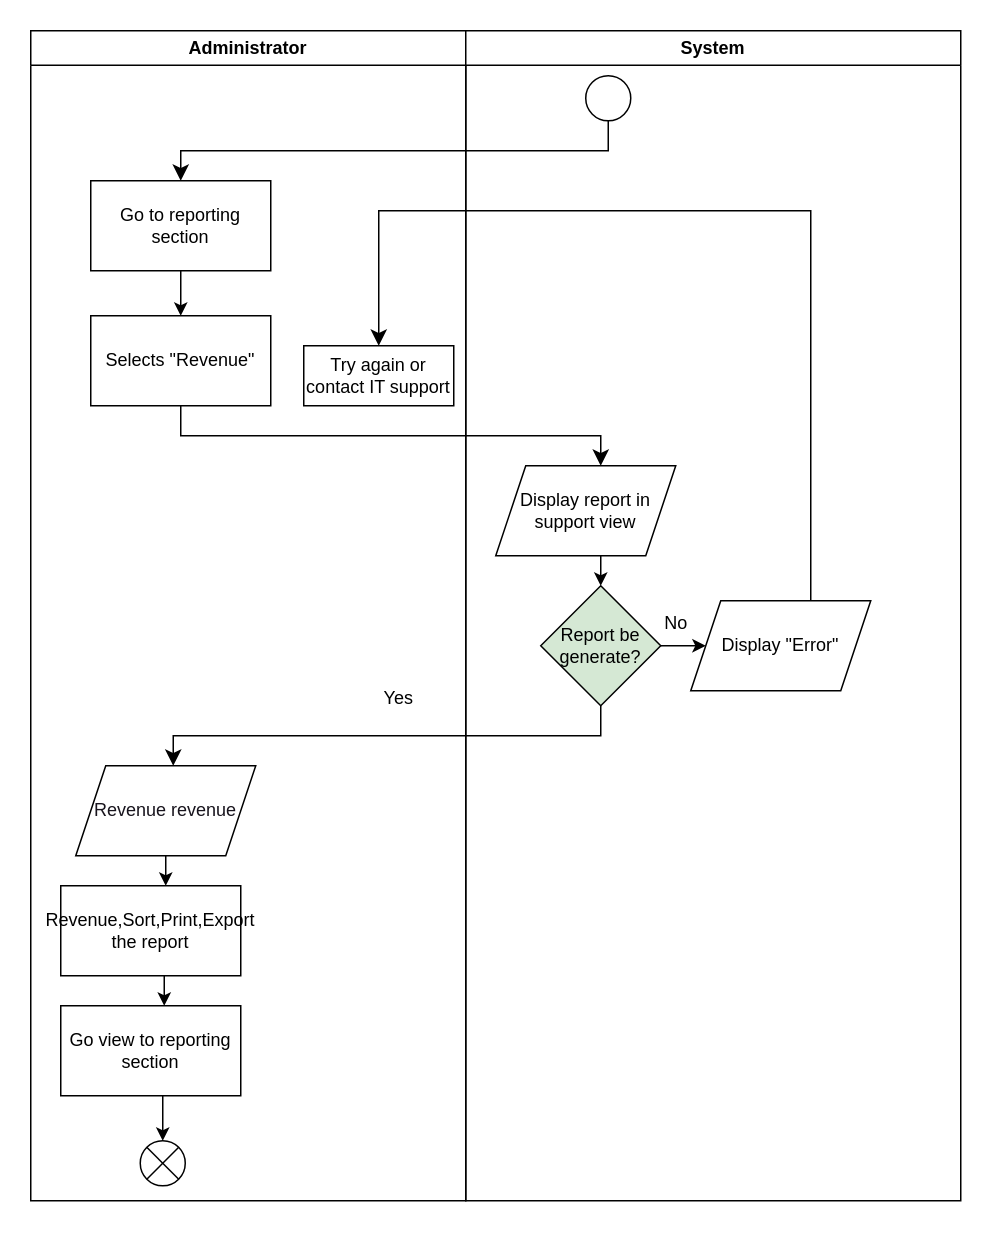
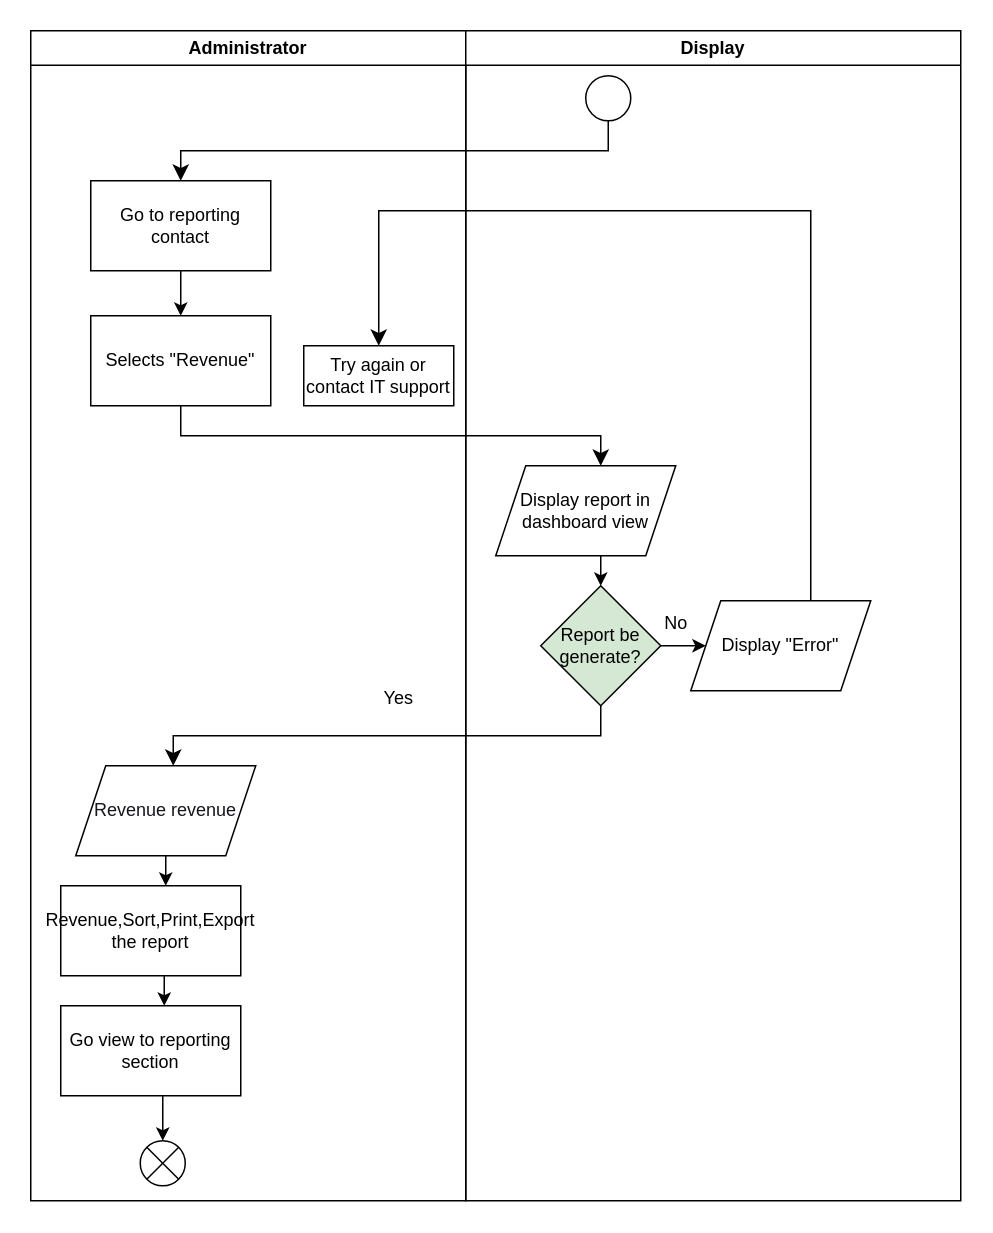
(713, 49) -> (713, 49)
(181, 226) -> (181, 226)
(586, 511) -> (586, 511)
